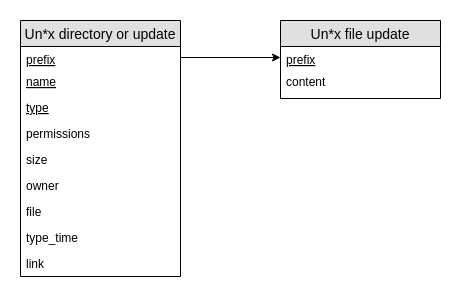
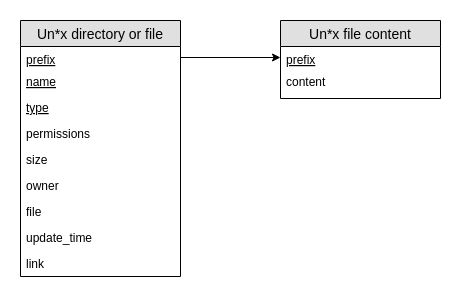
(100, 34) -> (100, 34)
(360, 34) -> (360, 34)
(55, 238) -> (61, 238)
